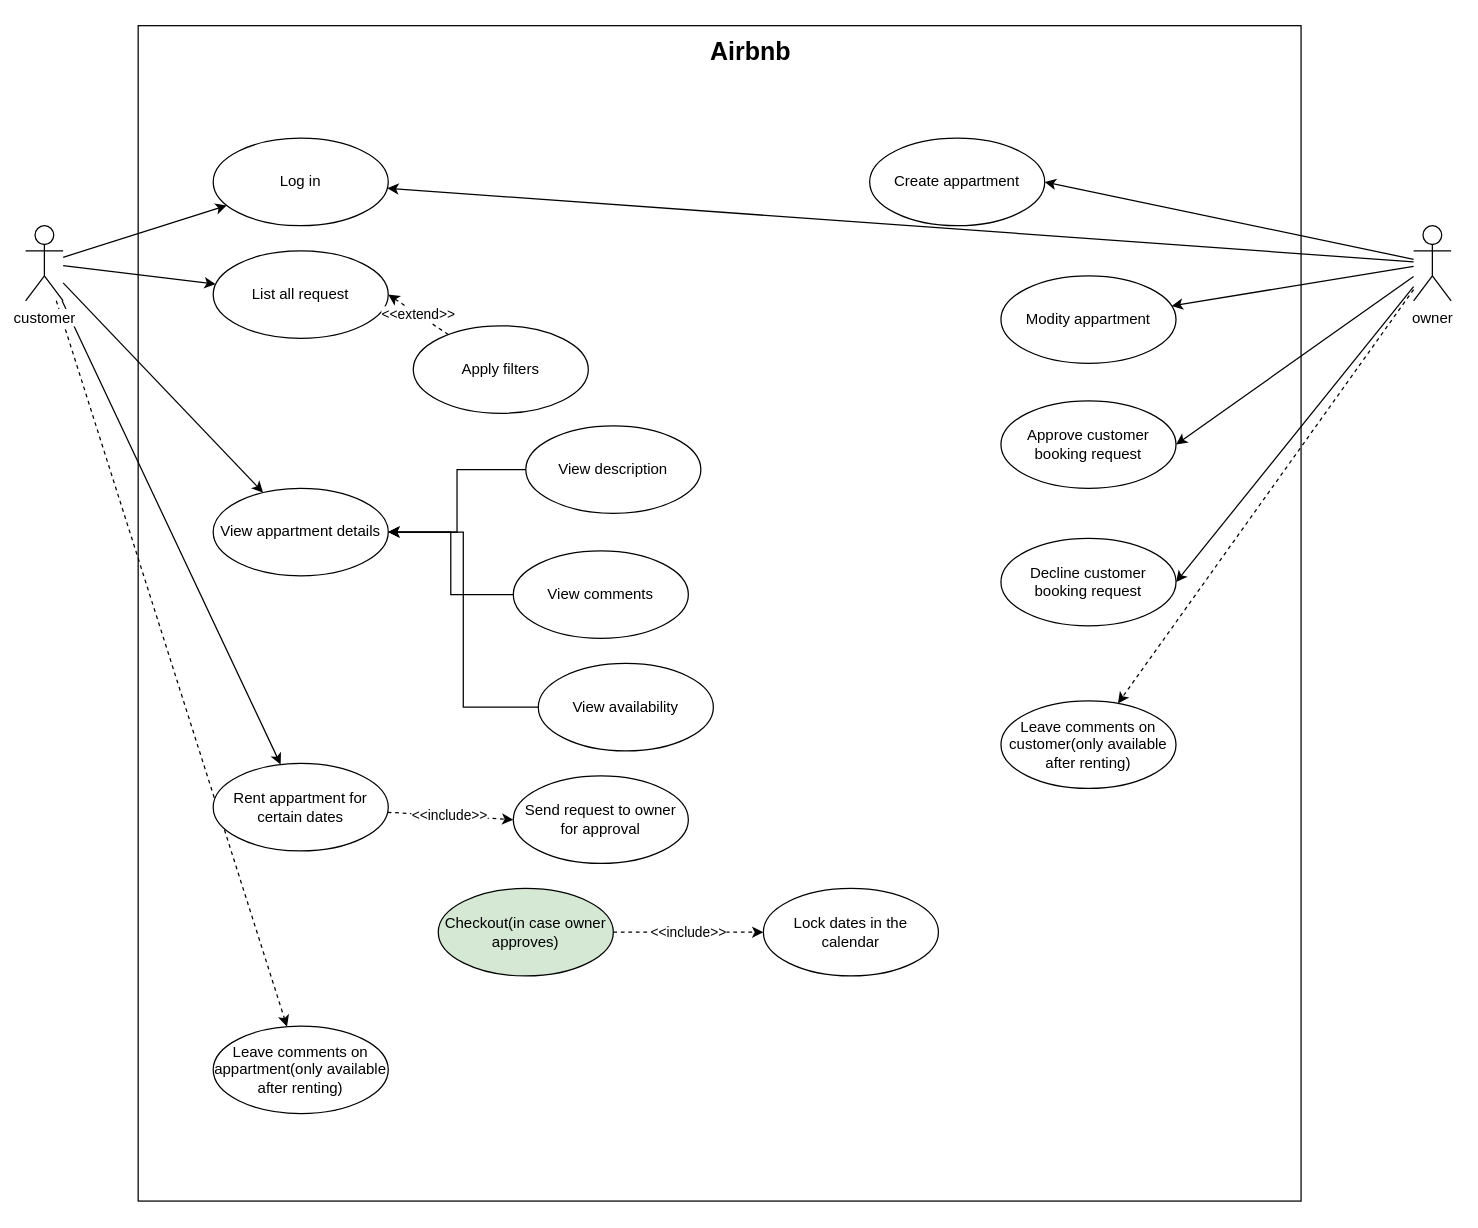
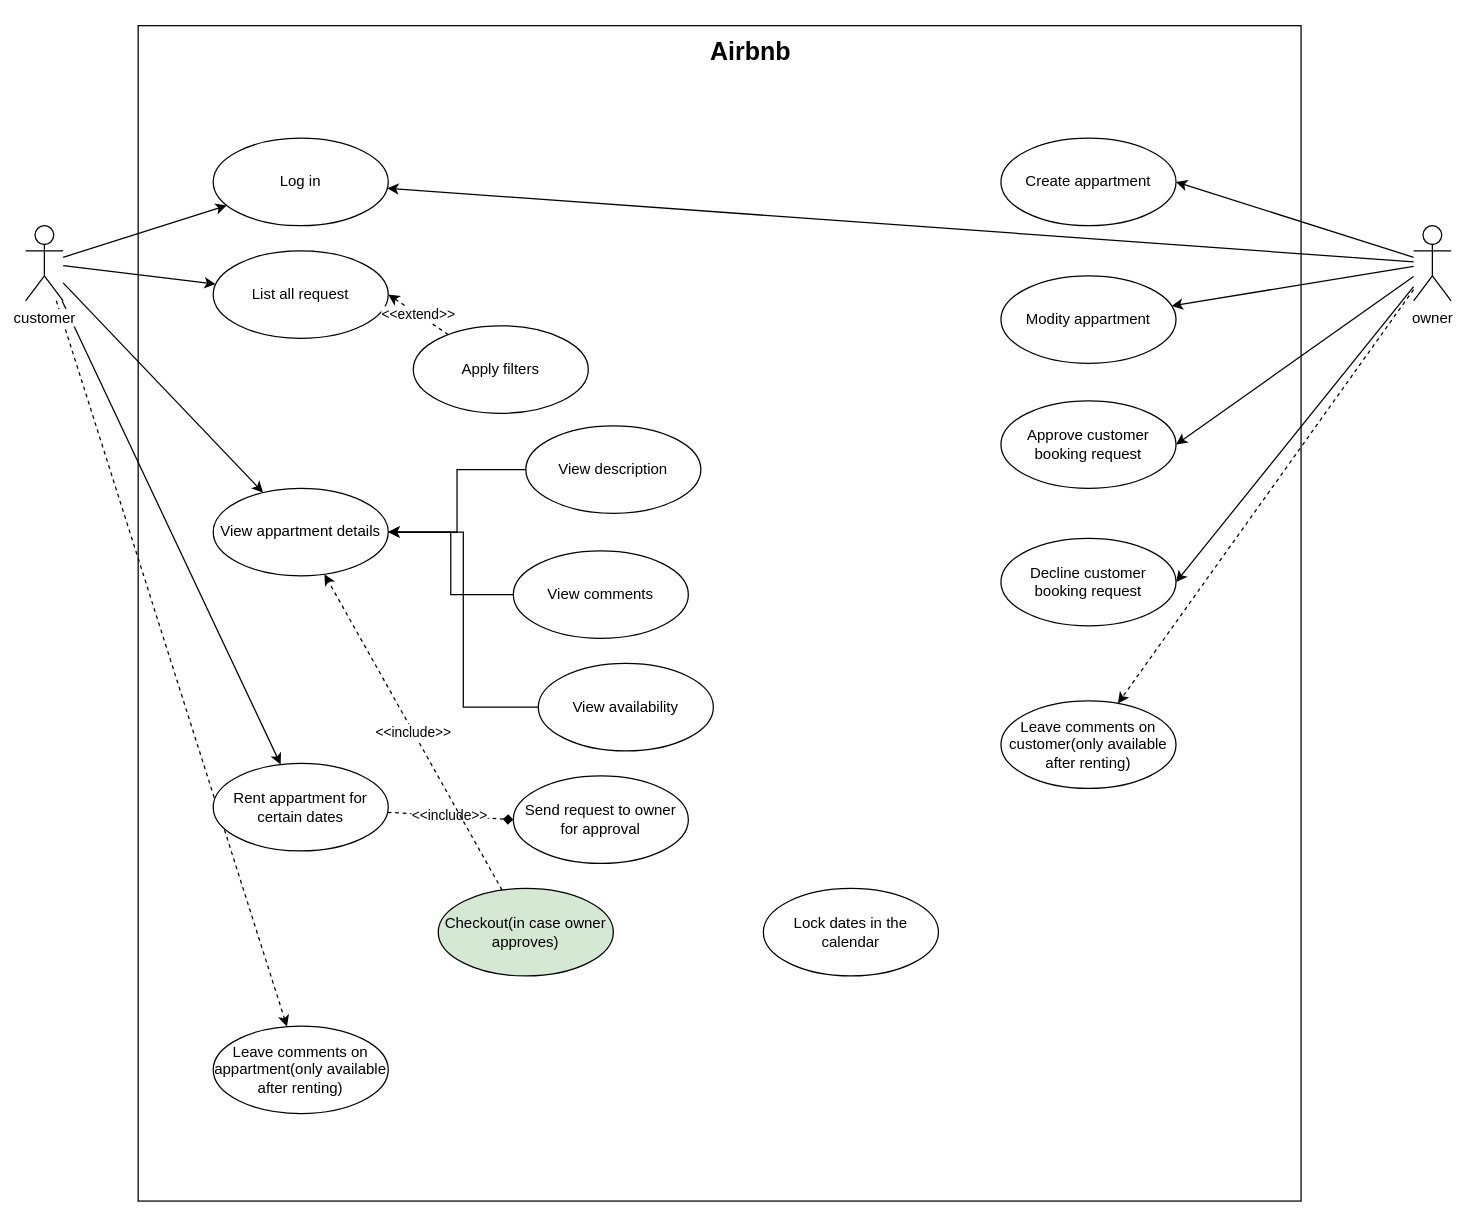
(957, 182) -> (1088, 182)
(503, 819) -> (502, 819)
(684, 932) -> (415, 735)
